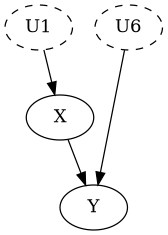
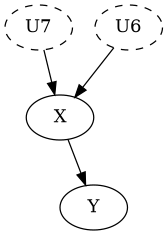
(39, 28) -> (39, 28)
(112, 111) -> (98, 68)
